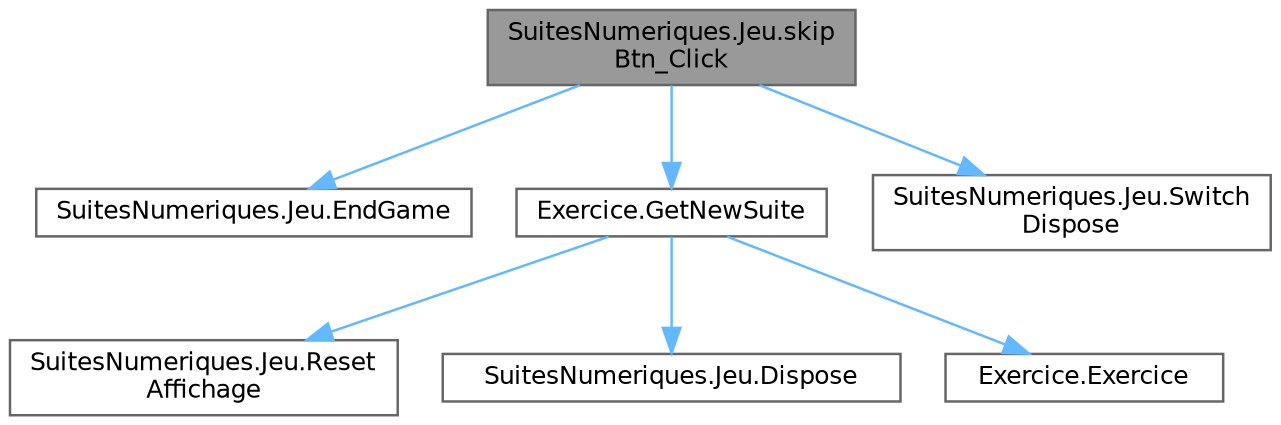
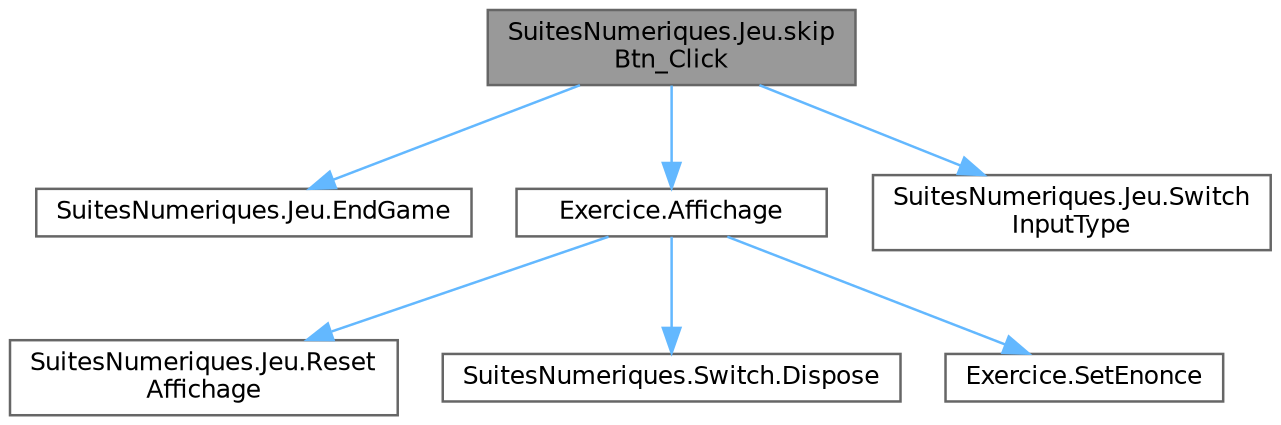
(672, 213) -> (672, 213)
(1072, 213) -> (1072, 213)
(672, 378) -> (672, 378)
(1084, 378) -> (1084, 378)
